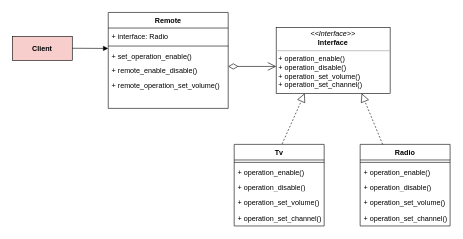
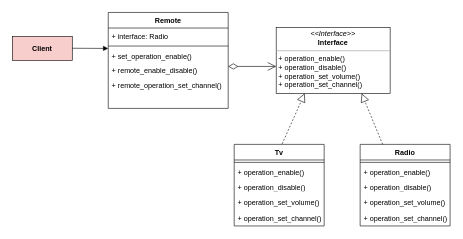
(171, 85) -> (173, 85)
